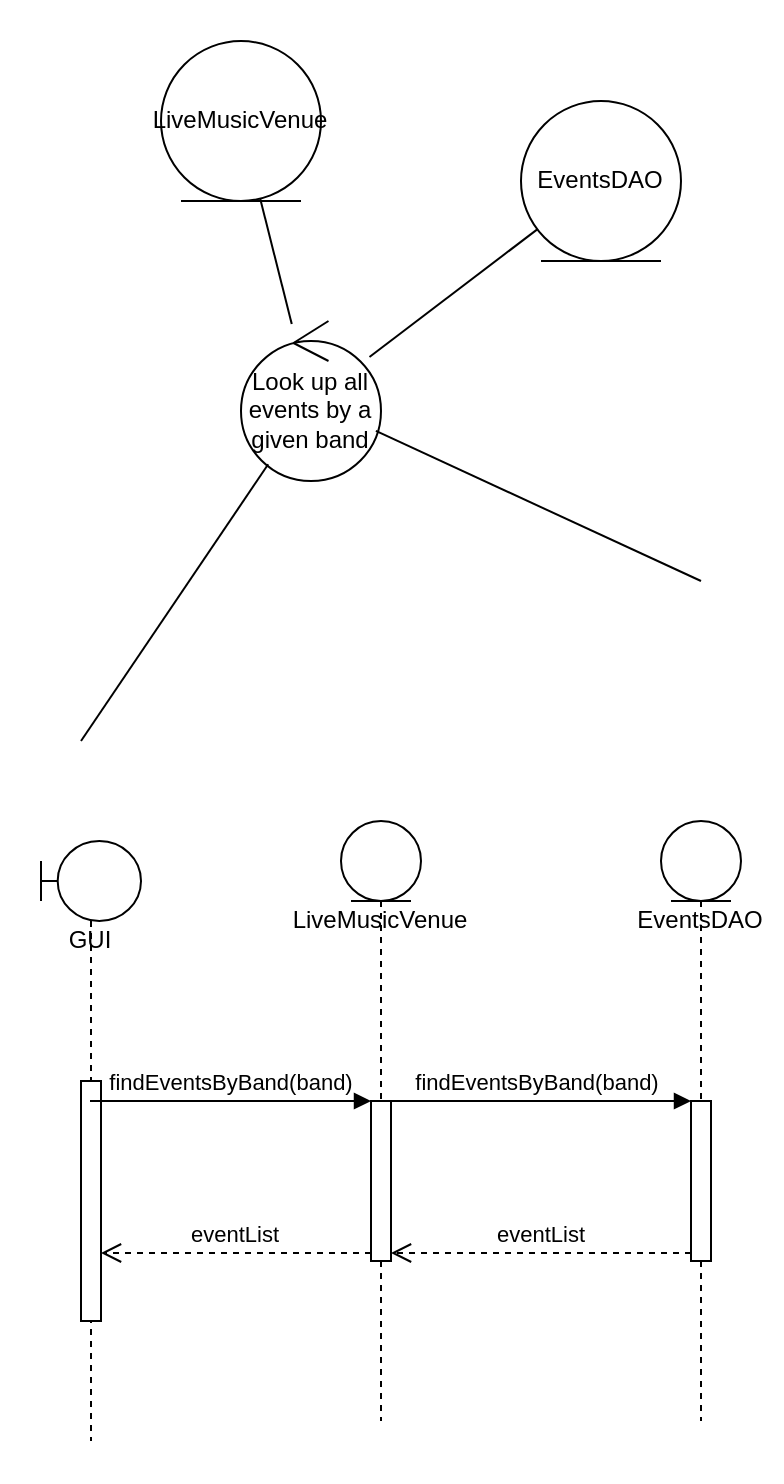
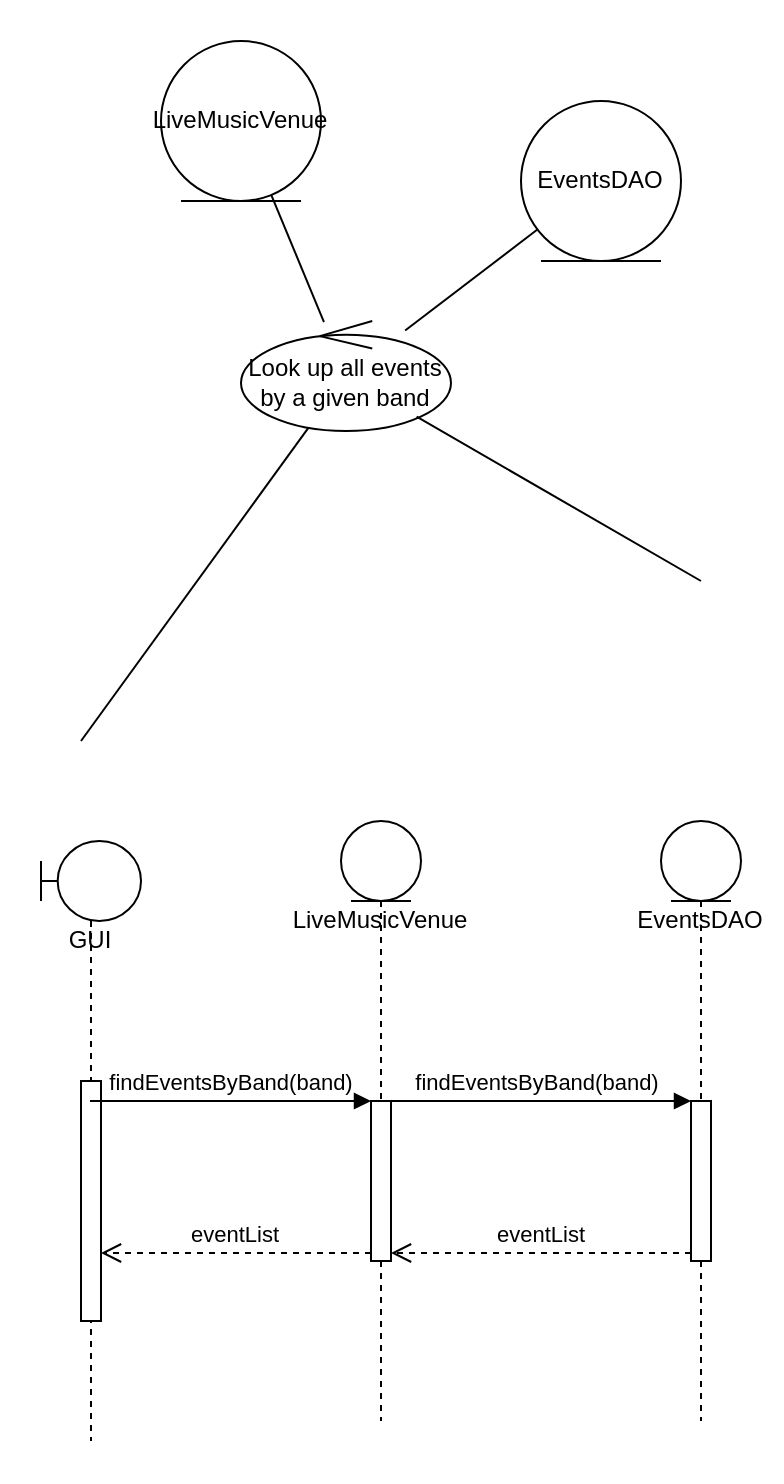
(311, 401) -> (346, 376)
